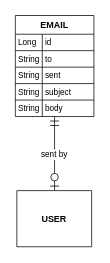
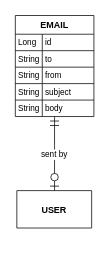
(54, 76) -> (54, 76)
(54, 219) -> (54, 210)
